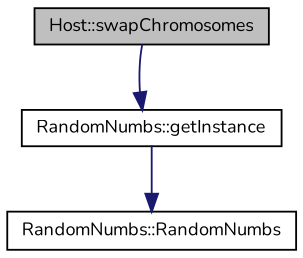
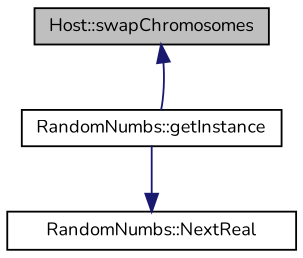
(140, 68) -> (164, 87)
(152, 231) -> (152, 231)
